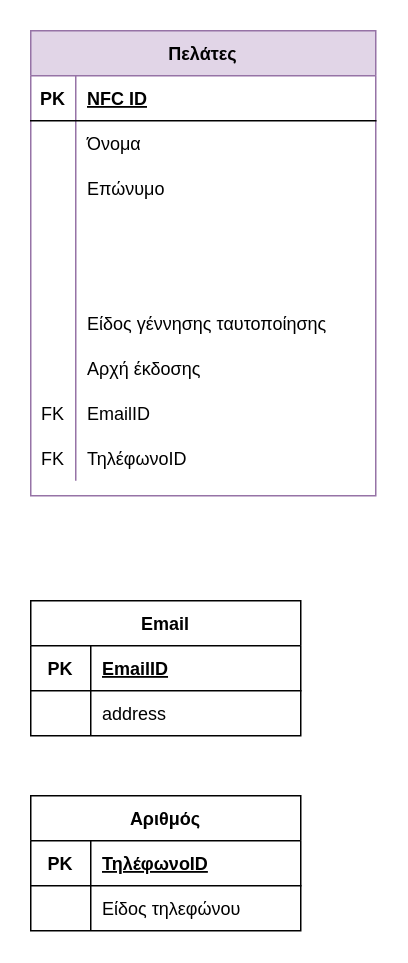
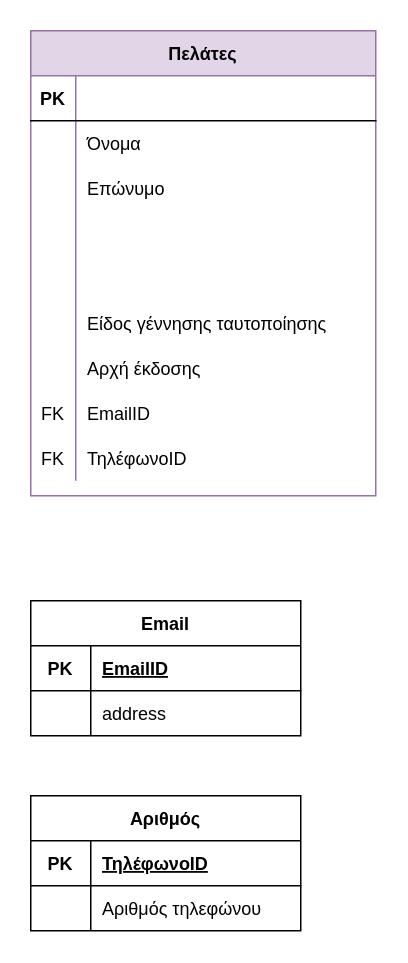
(226, 98) -> none
(175, 909) -> (185, 909)
